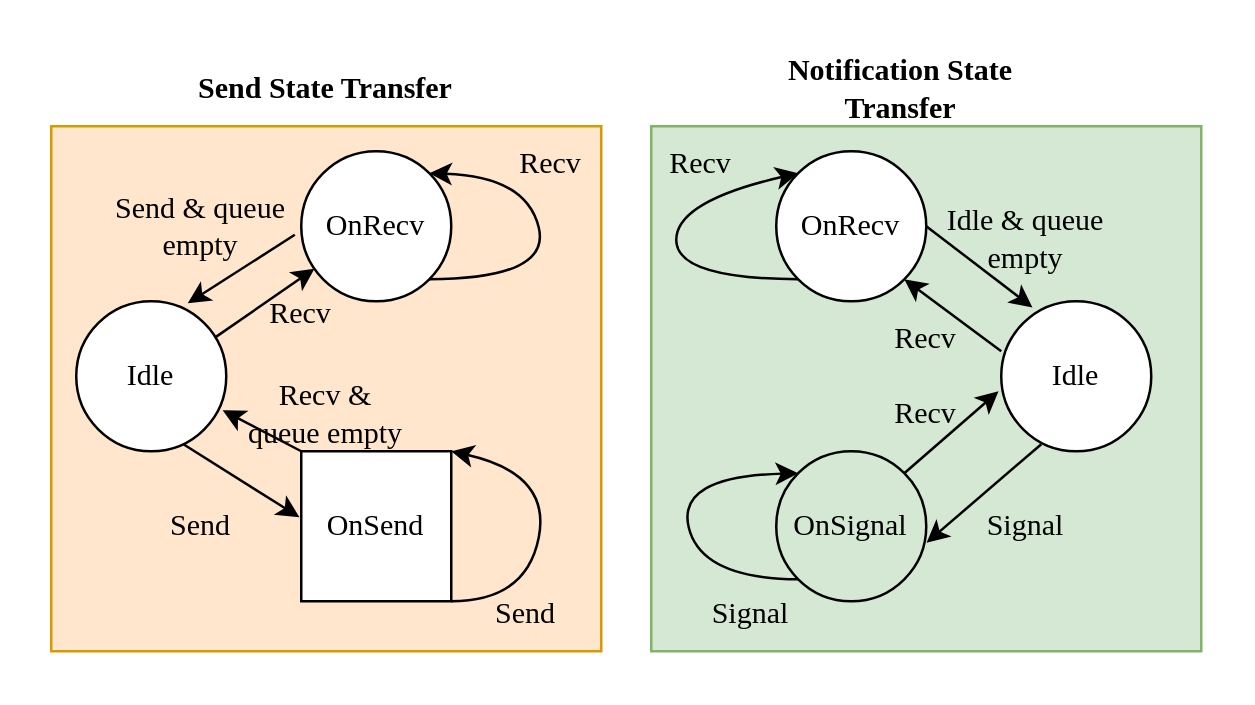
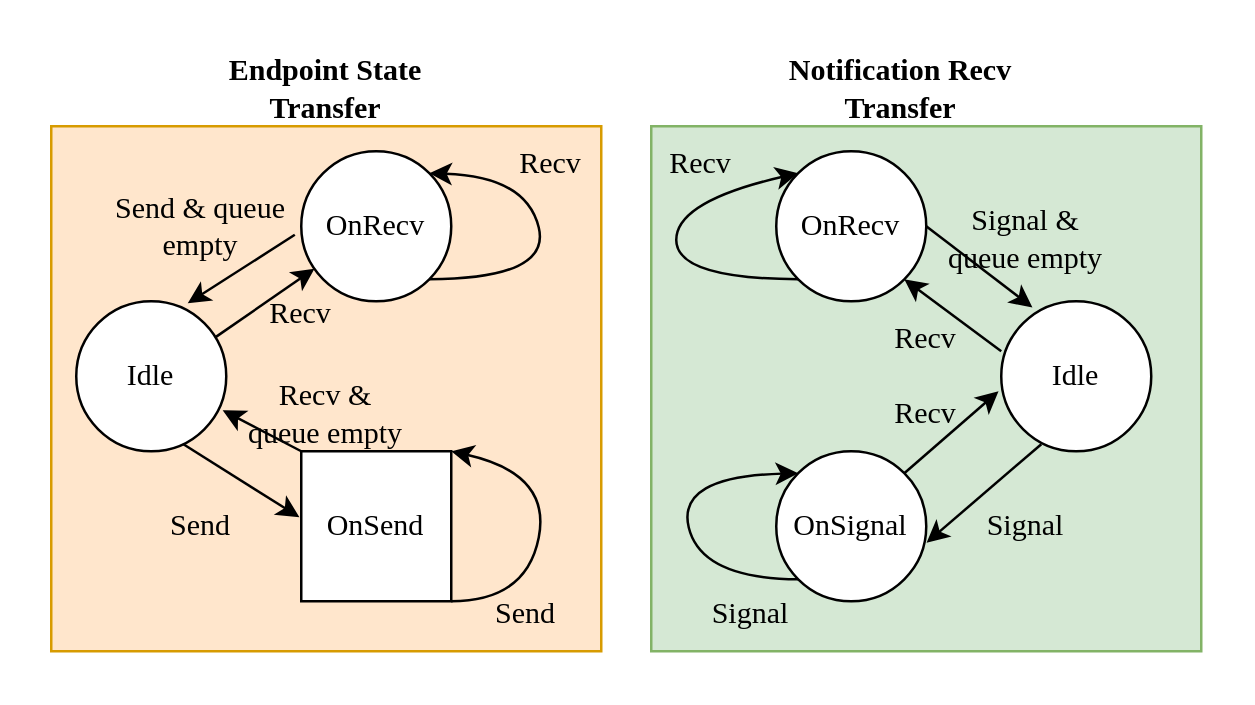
(326, 89) -> (326, 89)
(901, 89) -> (901, 89)
(1026, 239) -> (1026, 239)
(851, 526) -> (851, 526)
